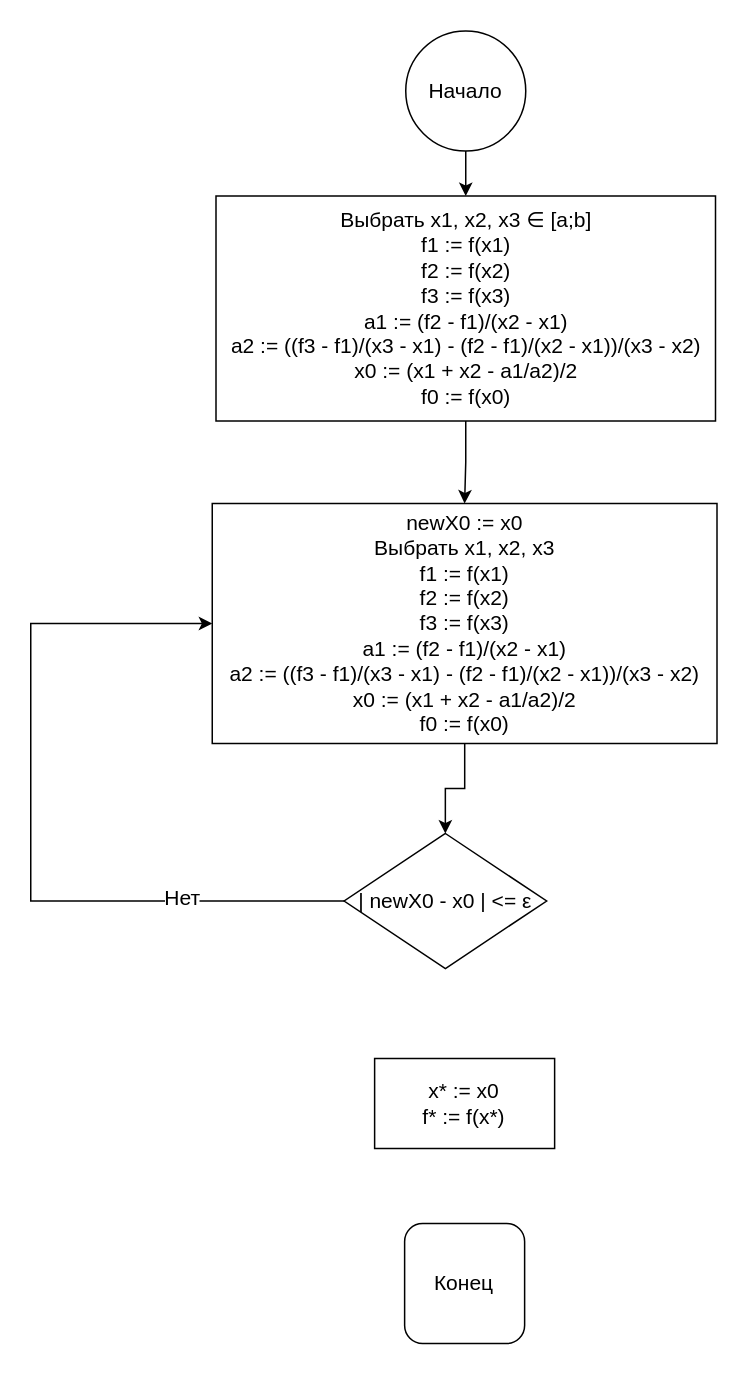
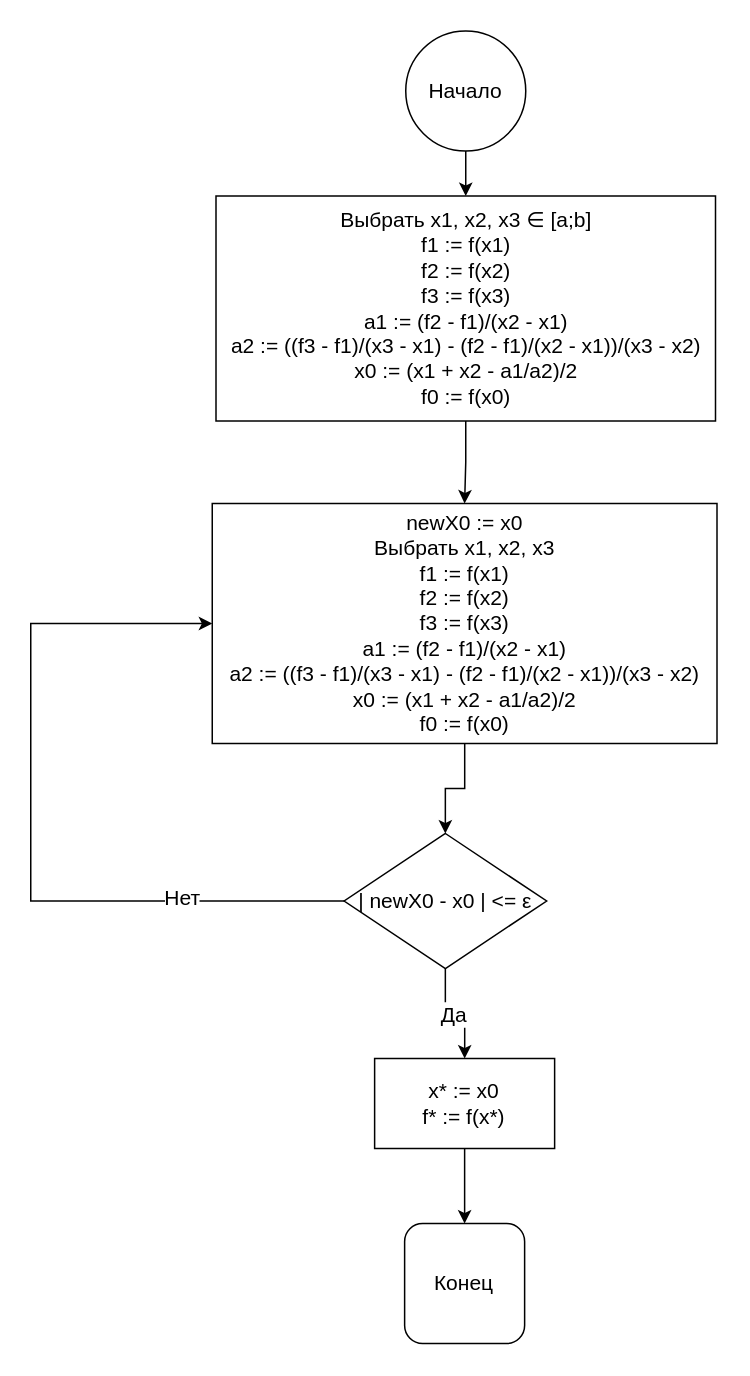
none -> (449, 1013)
none -> (465, 1180)
